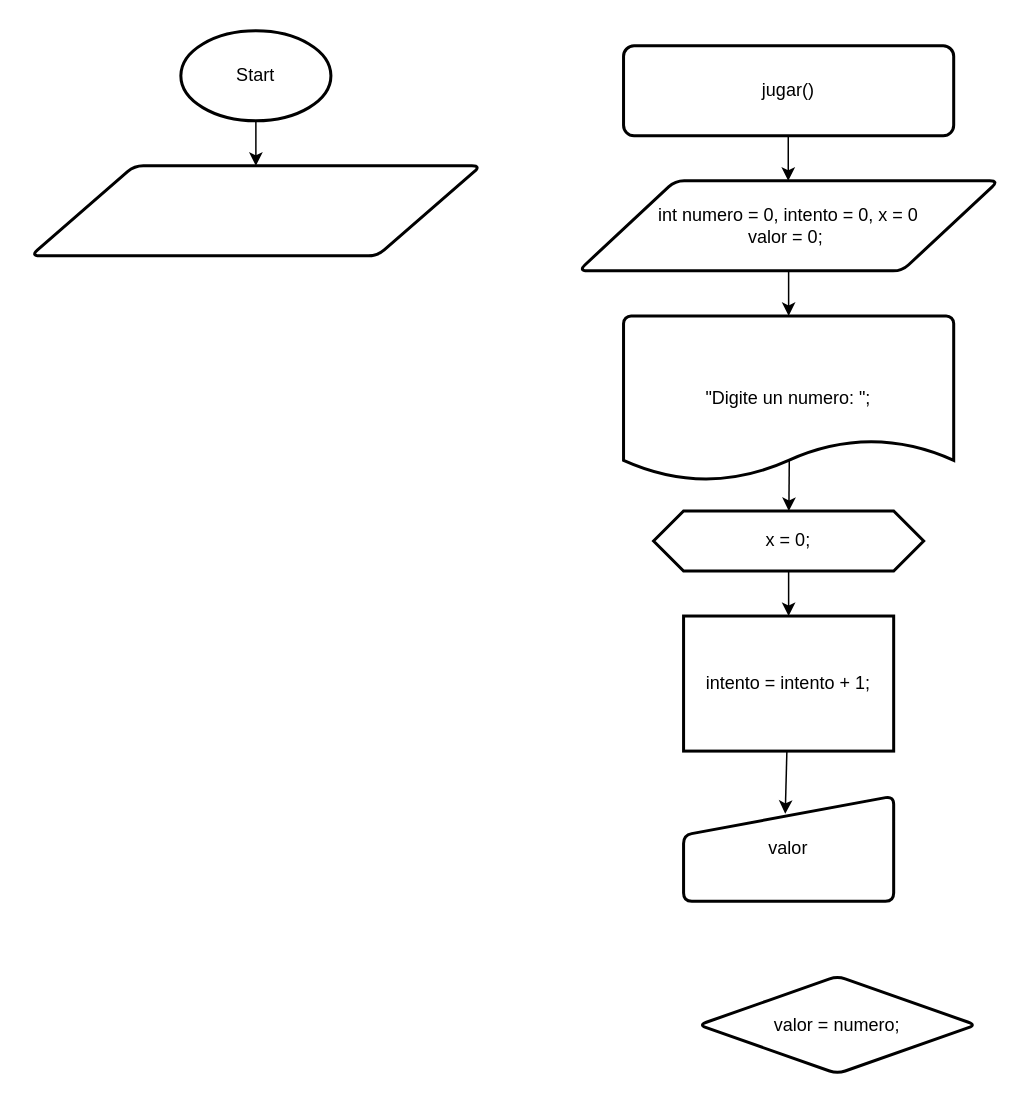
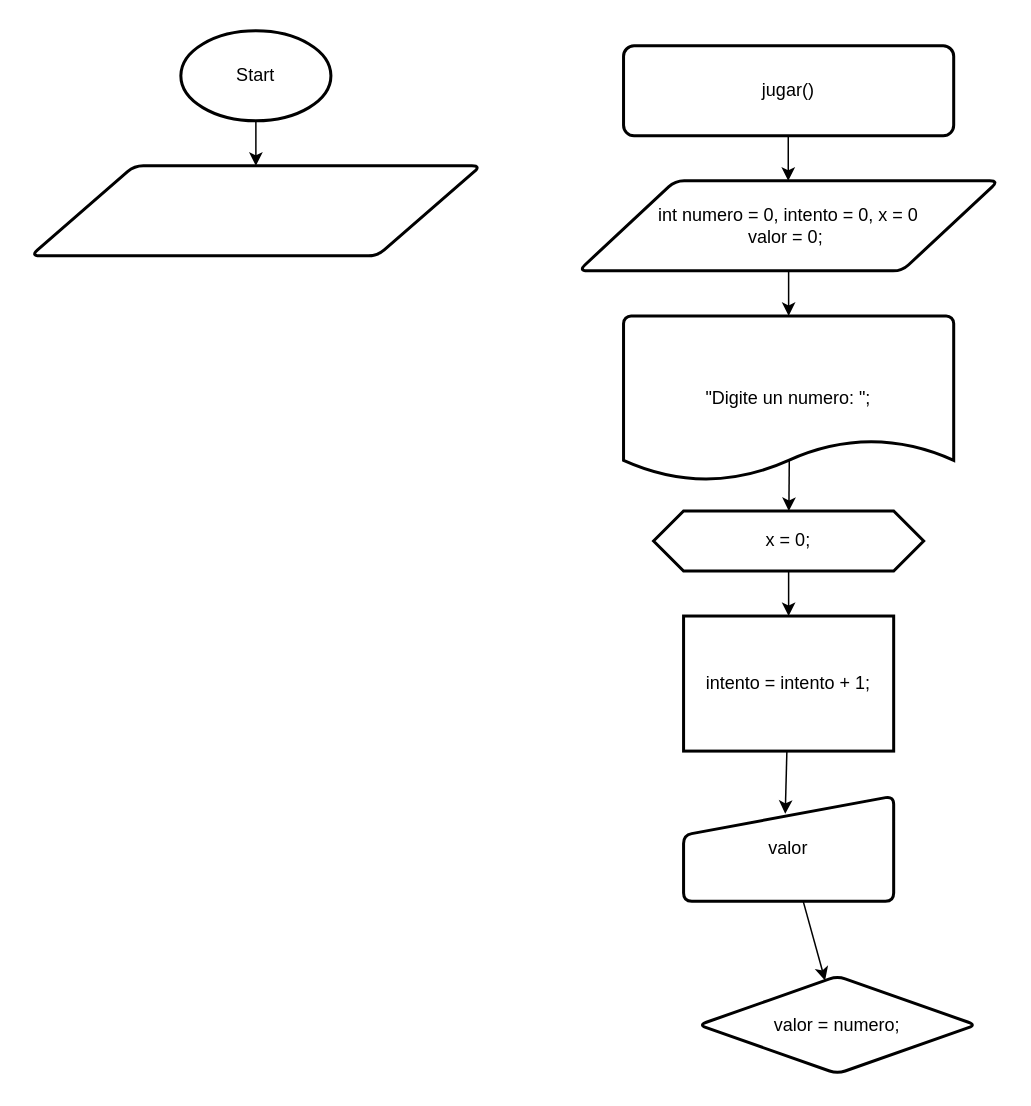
none -> (812, 936)
